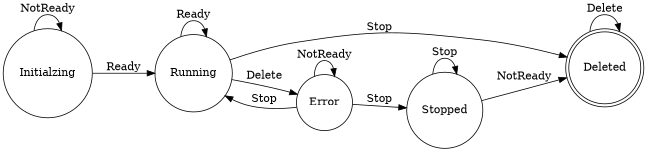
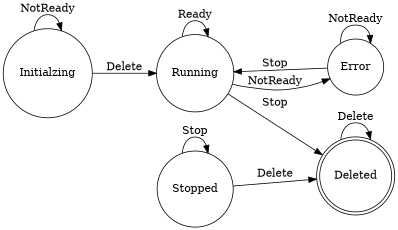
(124, 67) -> (124, 67)
(264, 76) -> (275, 81)
(524, 77) -> (275, 174)
(376, 106) -> none
